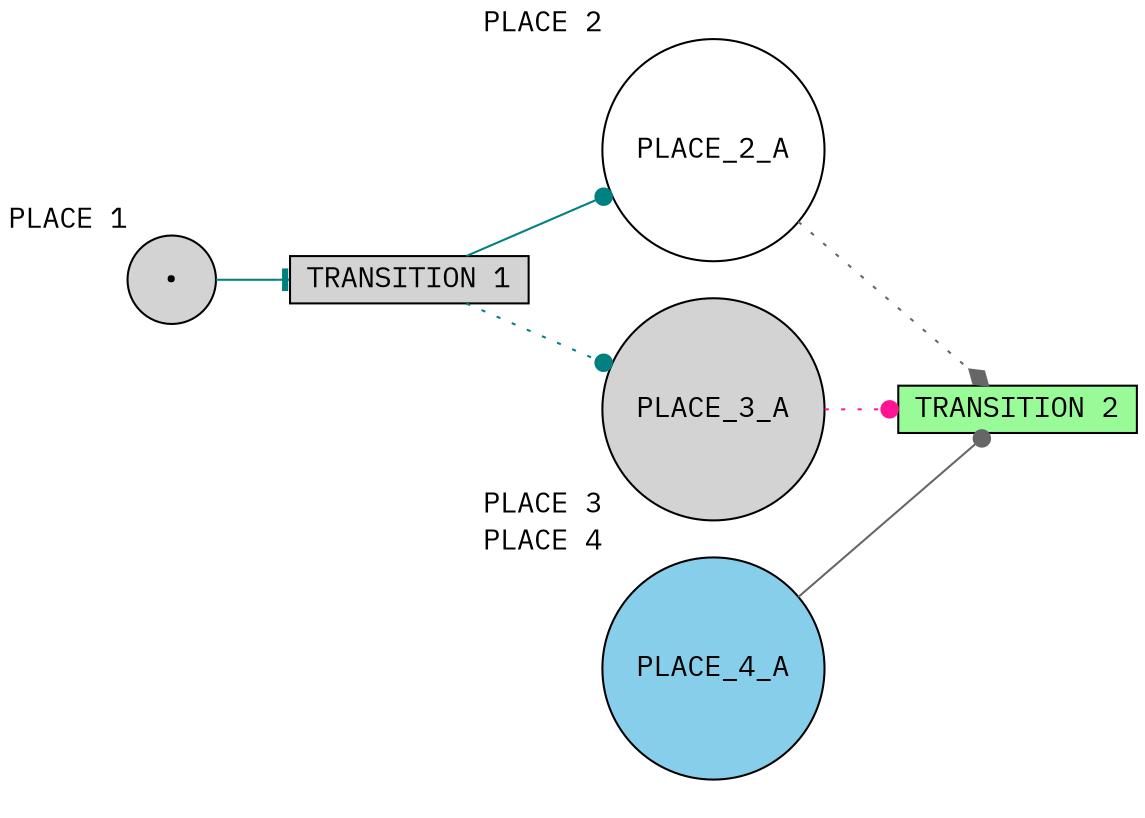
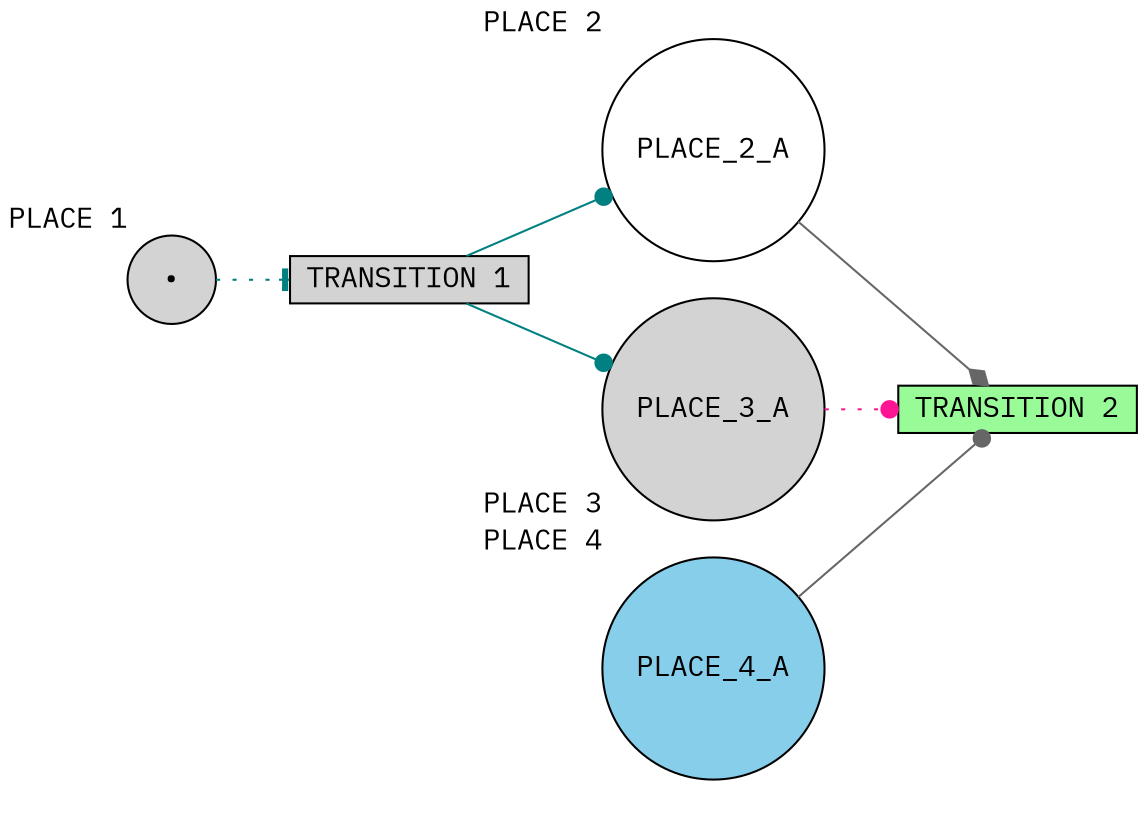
(247, 280) -> (247, 280)
(884, 295) -> (884, 295)
(531, 331) -> (531, 331)
